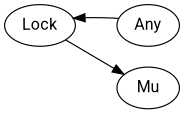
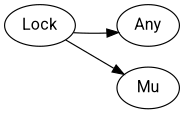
(102, 18) -> (90, 33)
